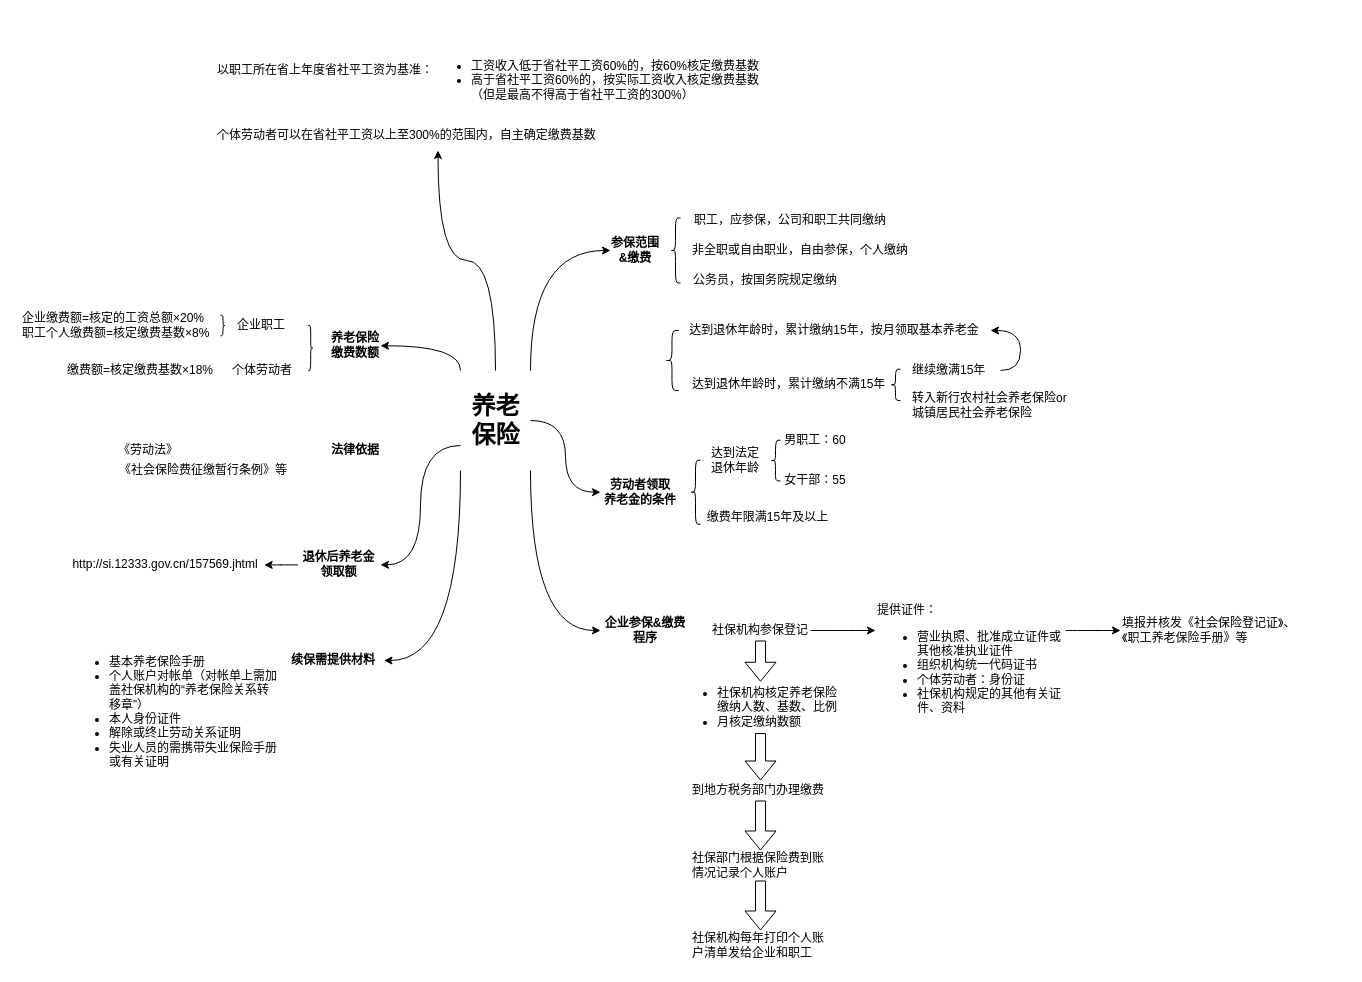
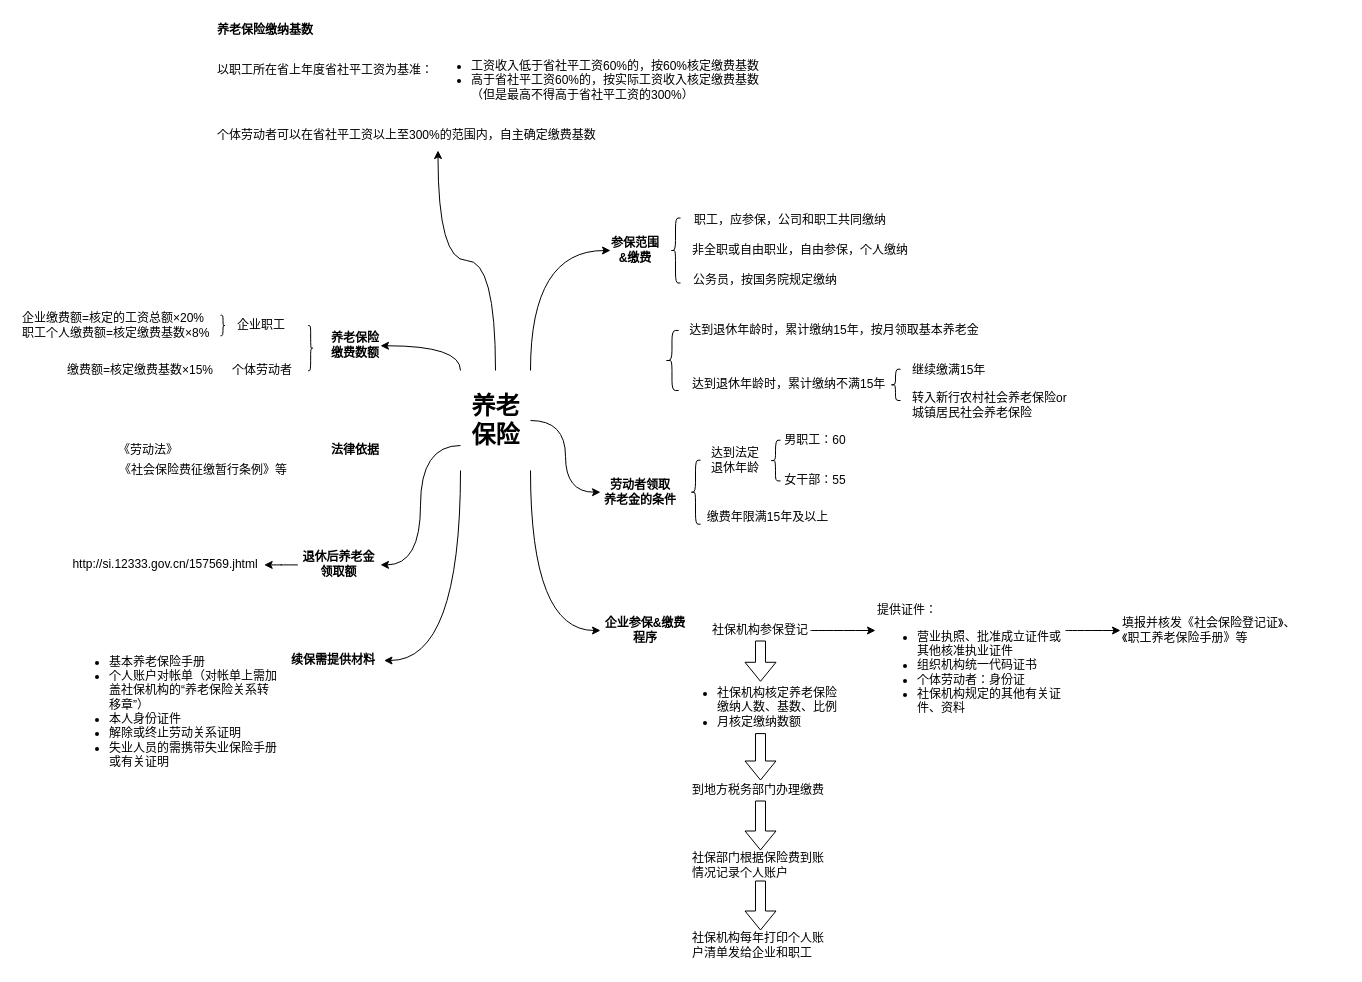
none -> (266, 31)
(1020, 347) -> none
(138, 371) -> (138, 371)
